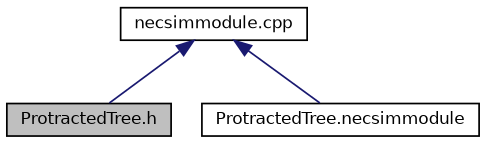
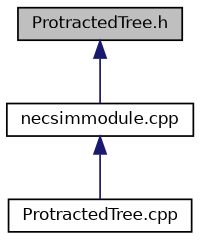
(144, 77) -> (100, 81)
(341, 120) -> (100, 216)
